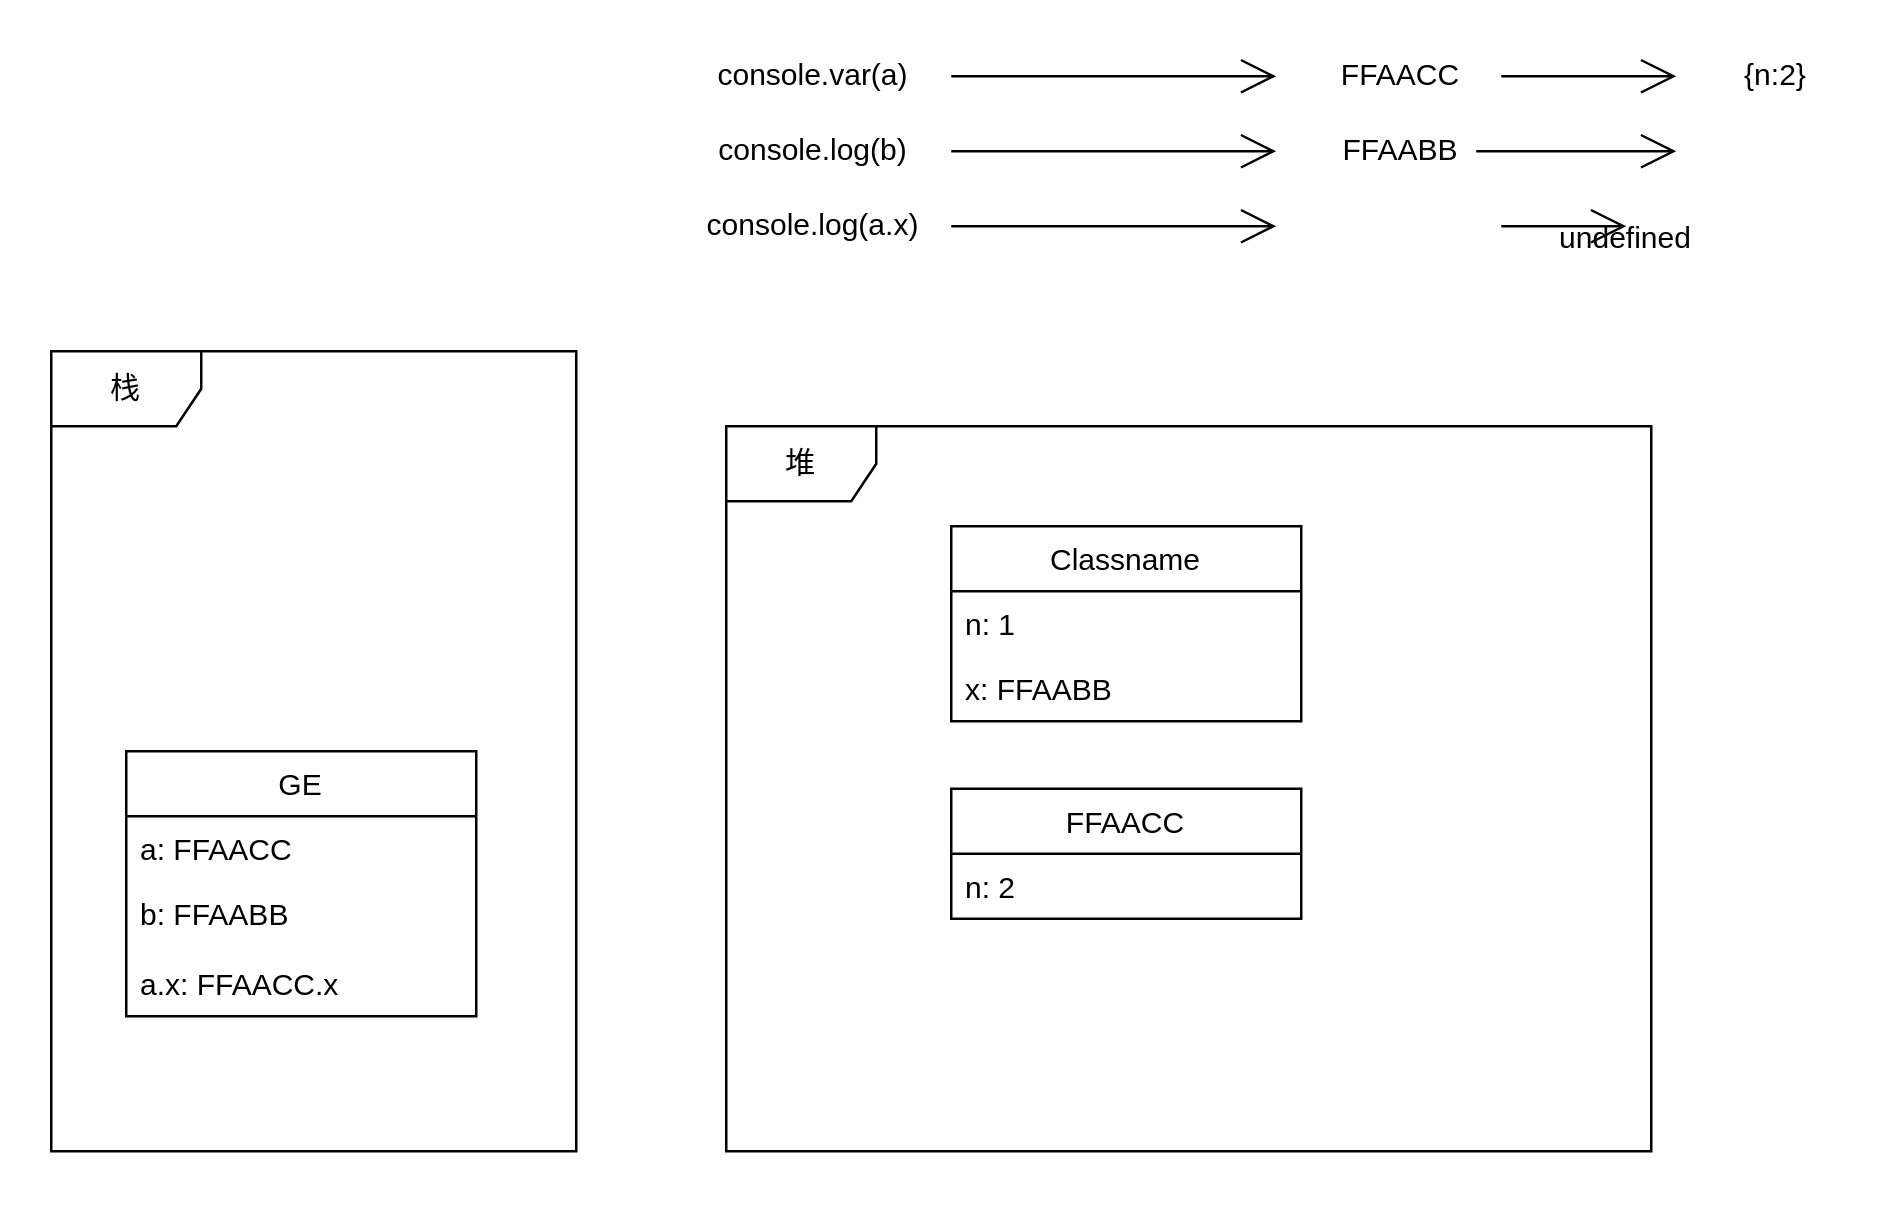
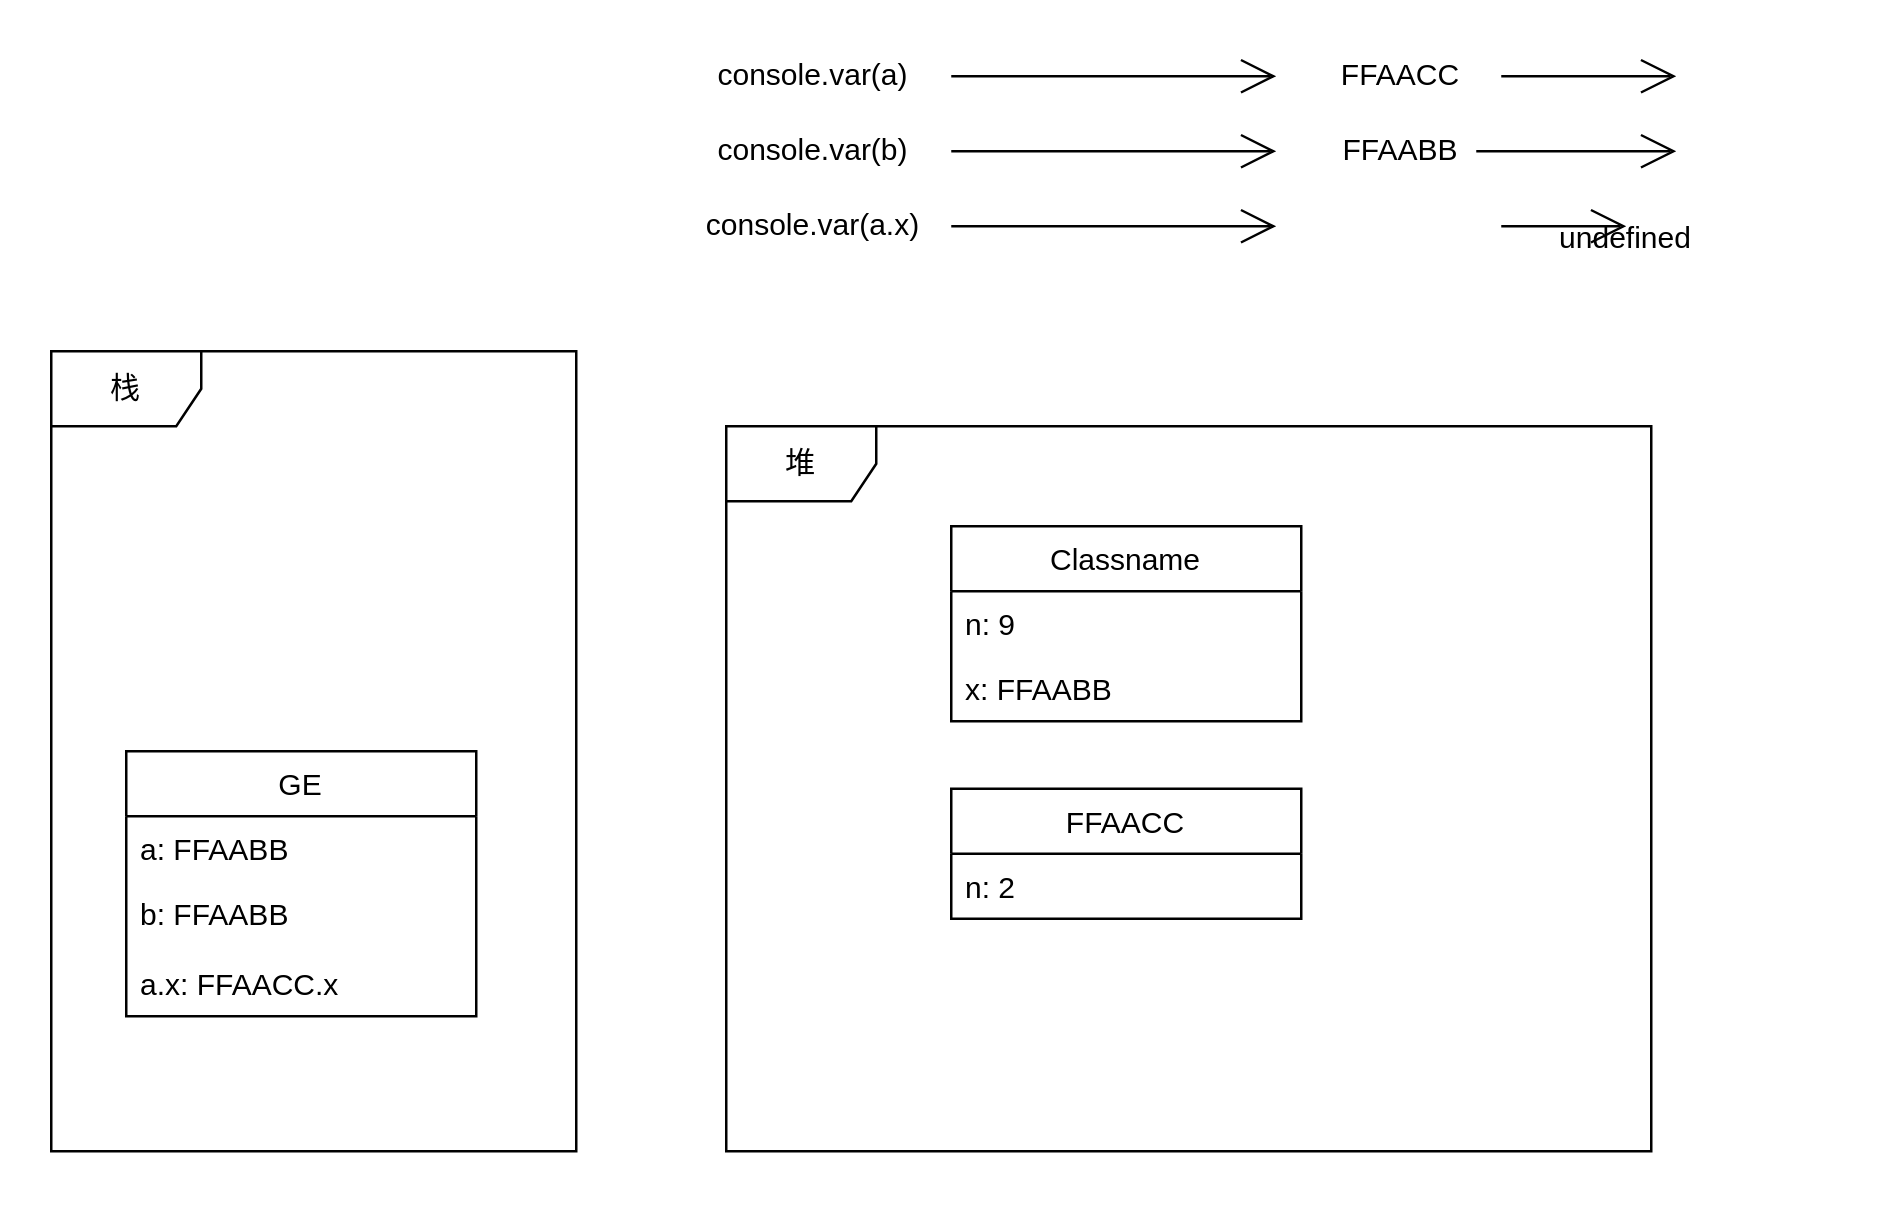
(1776, 76) -> none
(814, 151) -> (814, 151)
(814, 226) -> (814, 226)
(991, 625) -> (991, 625)
(208, 850) -> (208, 850)
